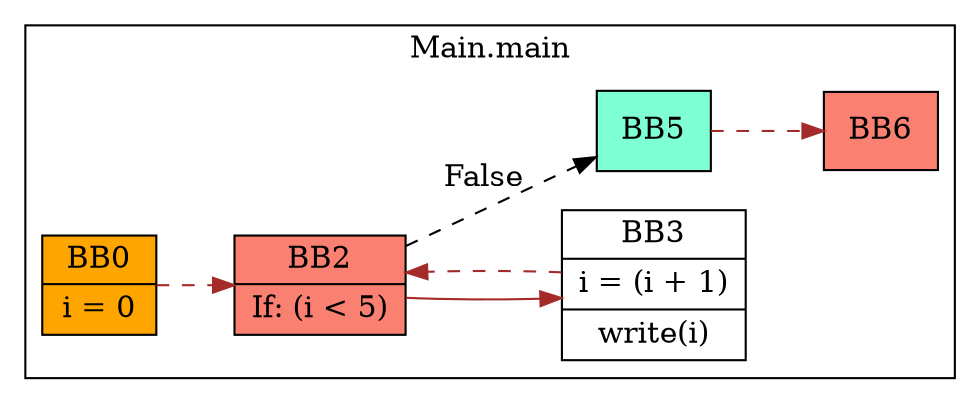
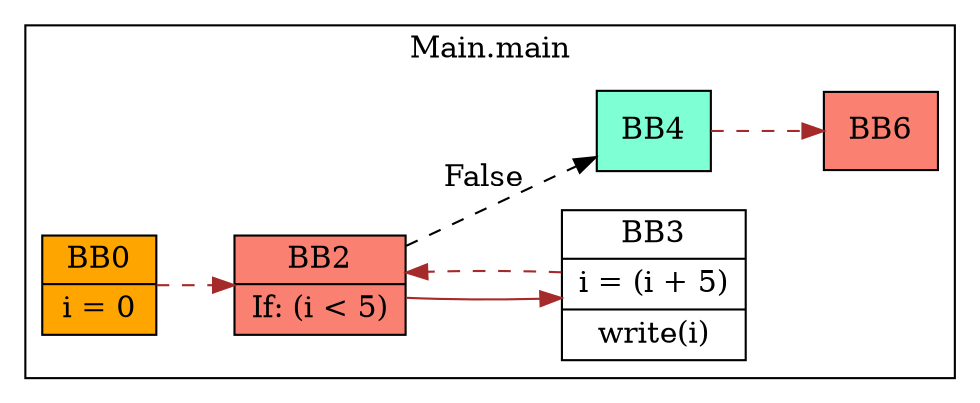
(654, 131) -> (654, 131)
(654, 283) -> (654, 283)
